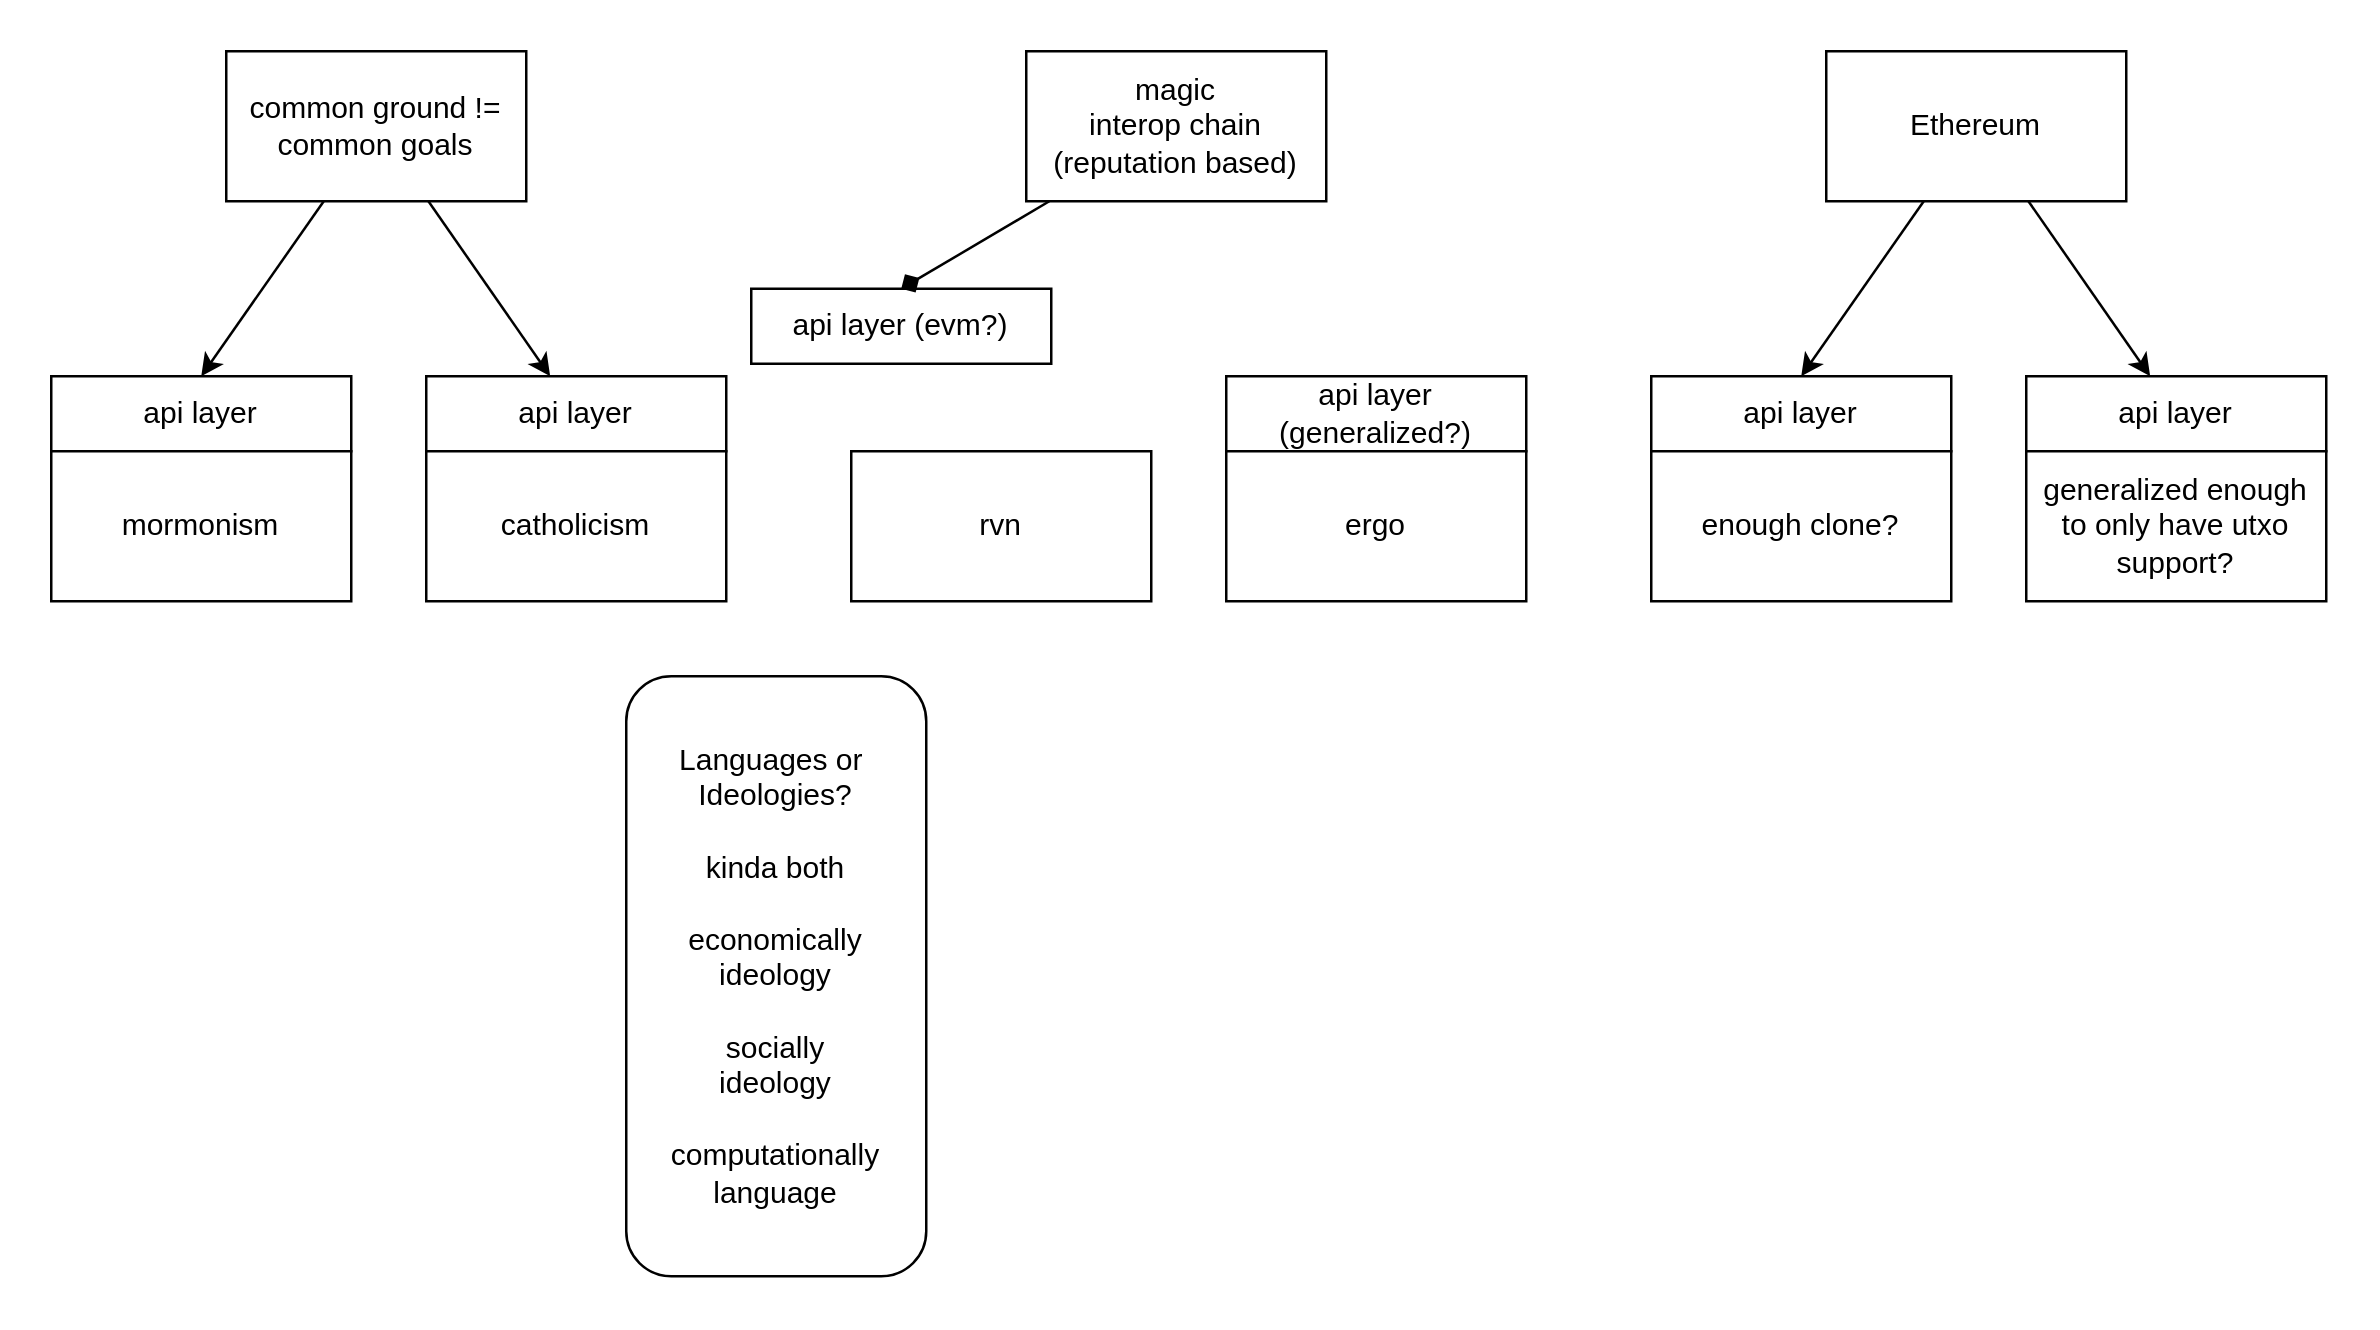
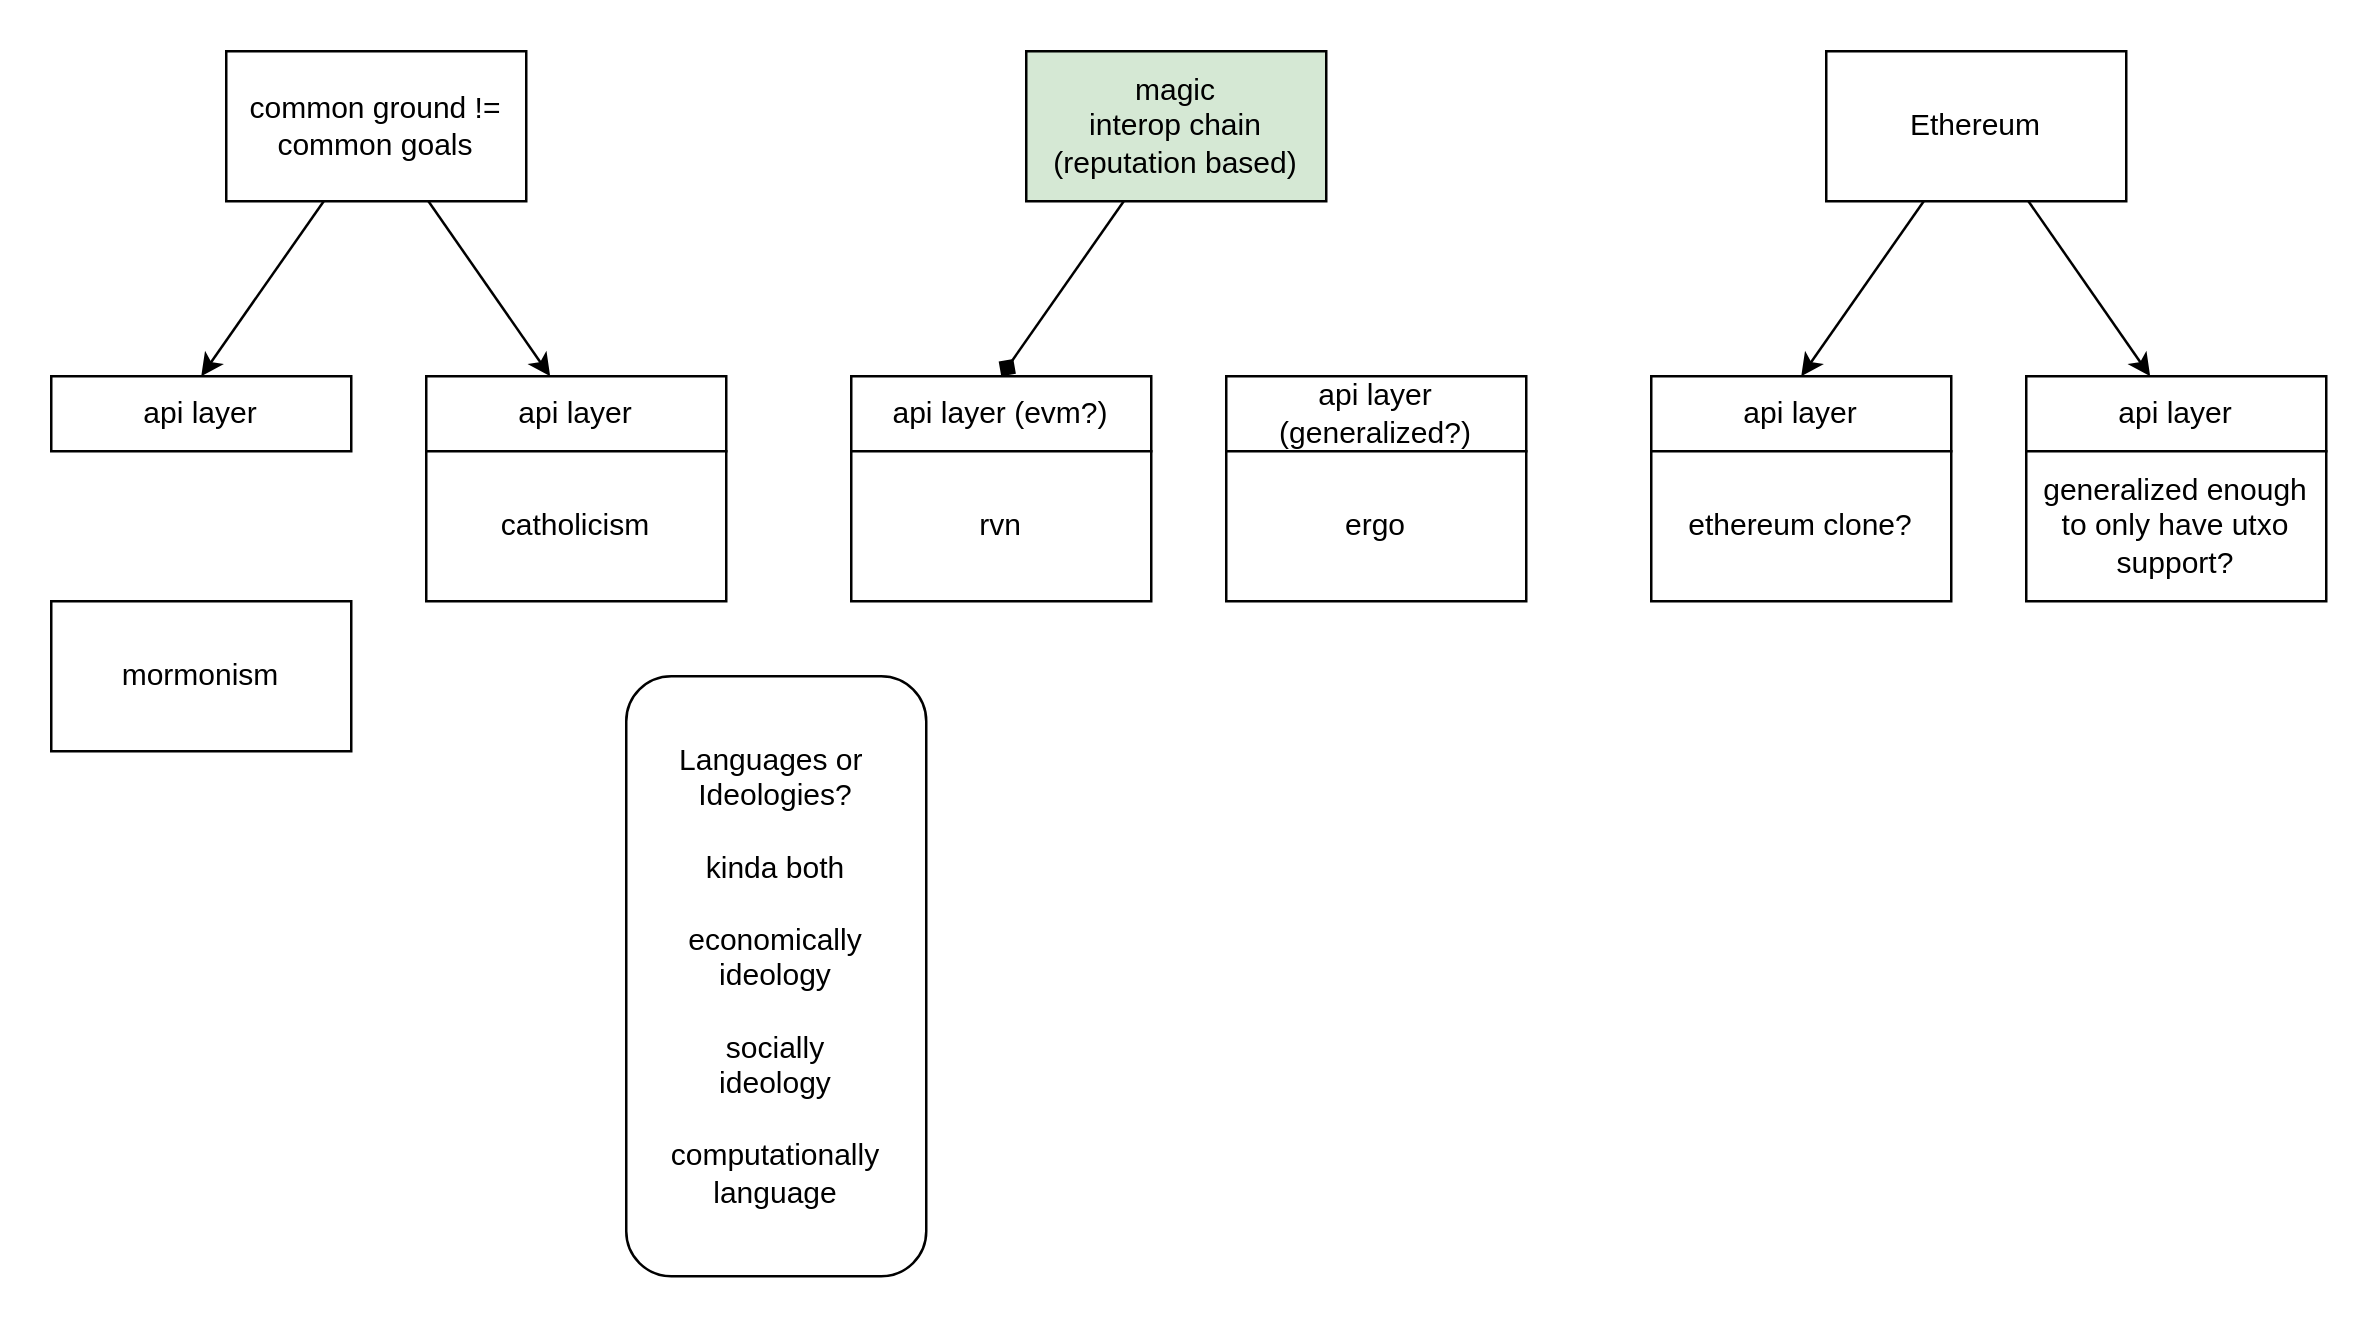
(1176, 126) -> (1176, 126)
(901, 326) -> (1001, 414)
(201, 526) -> (201, 676)
(1801, 526) -> (1801, 526)
